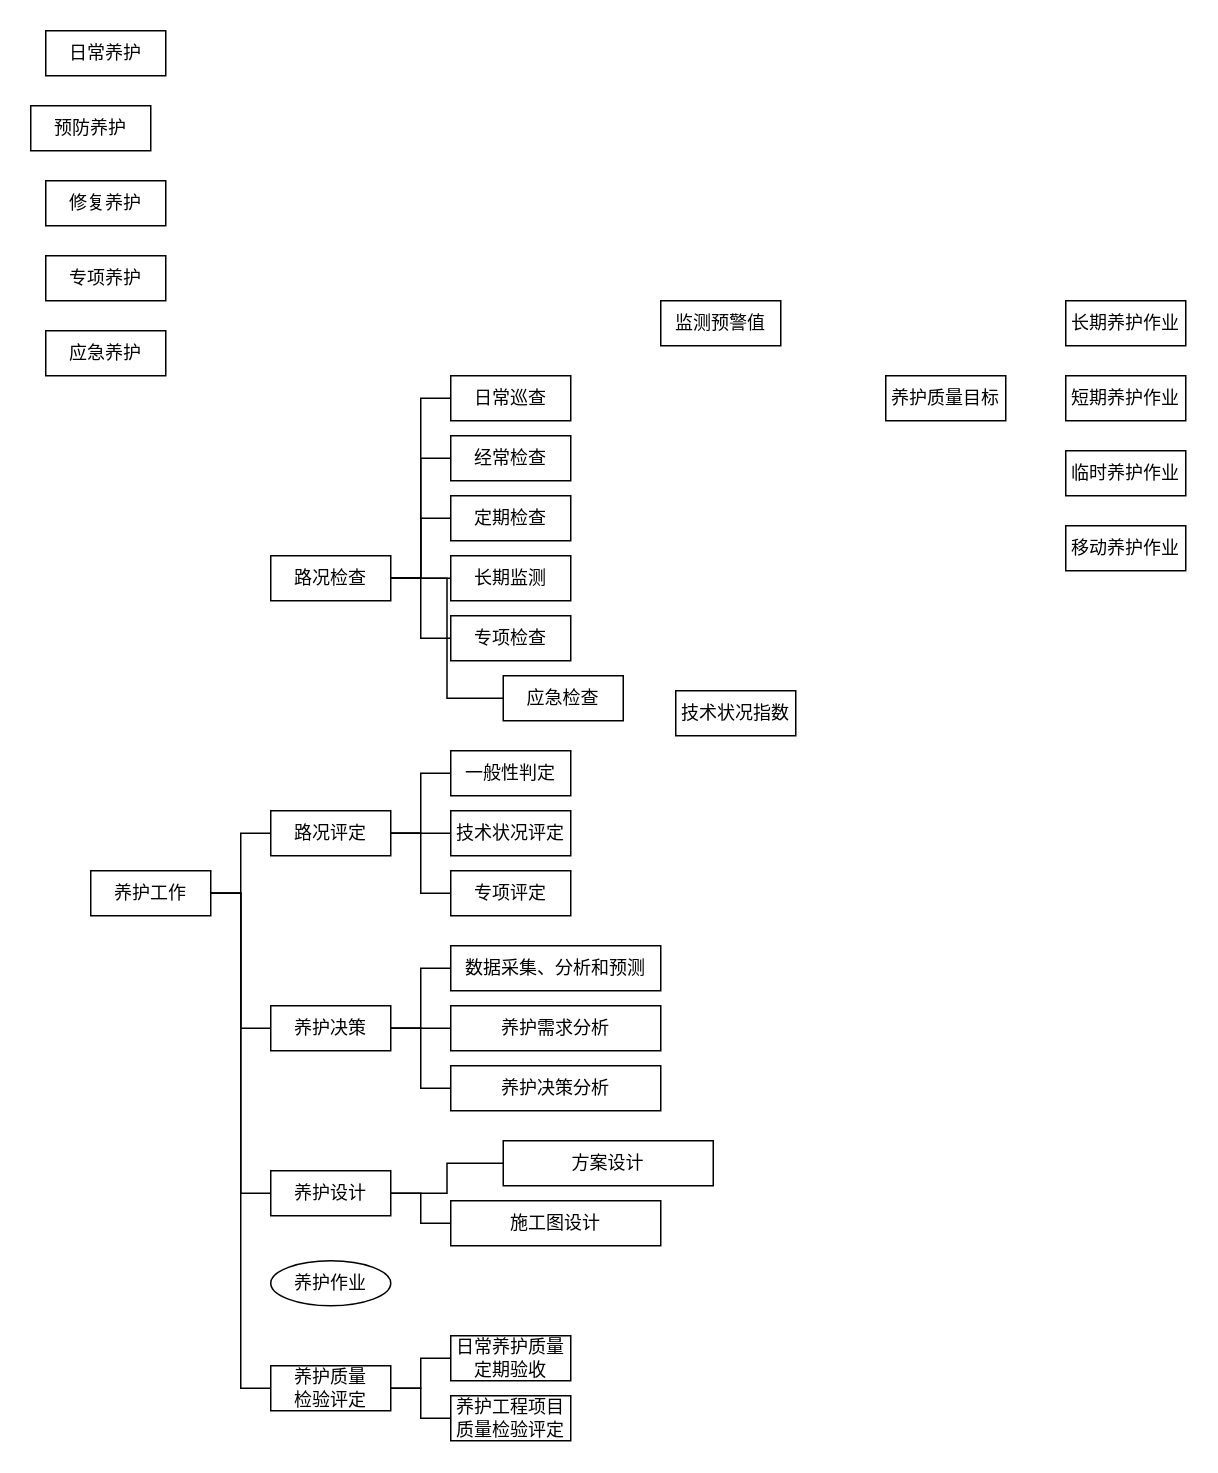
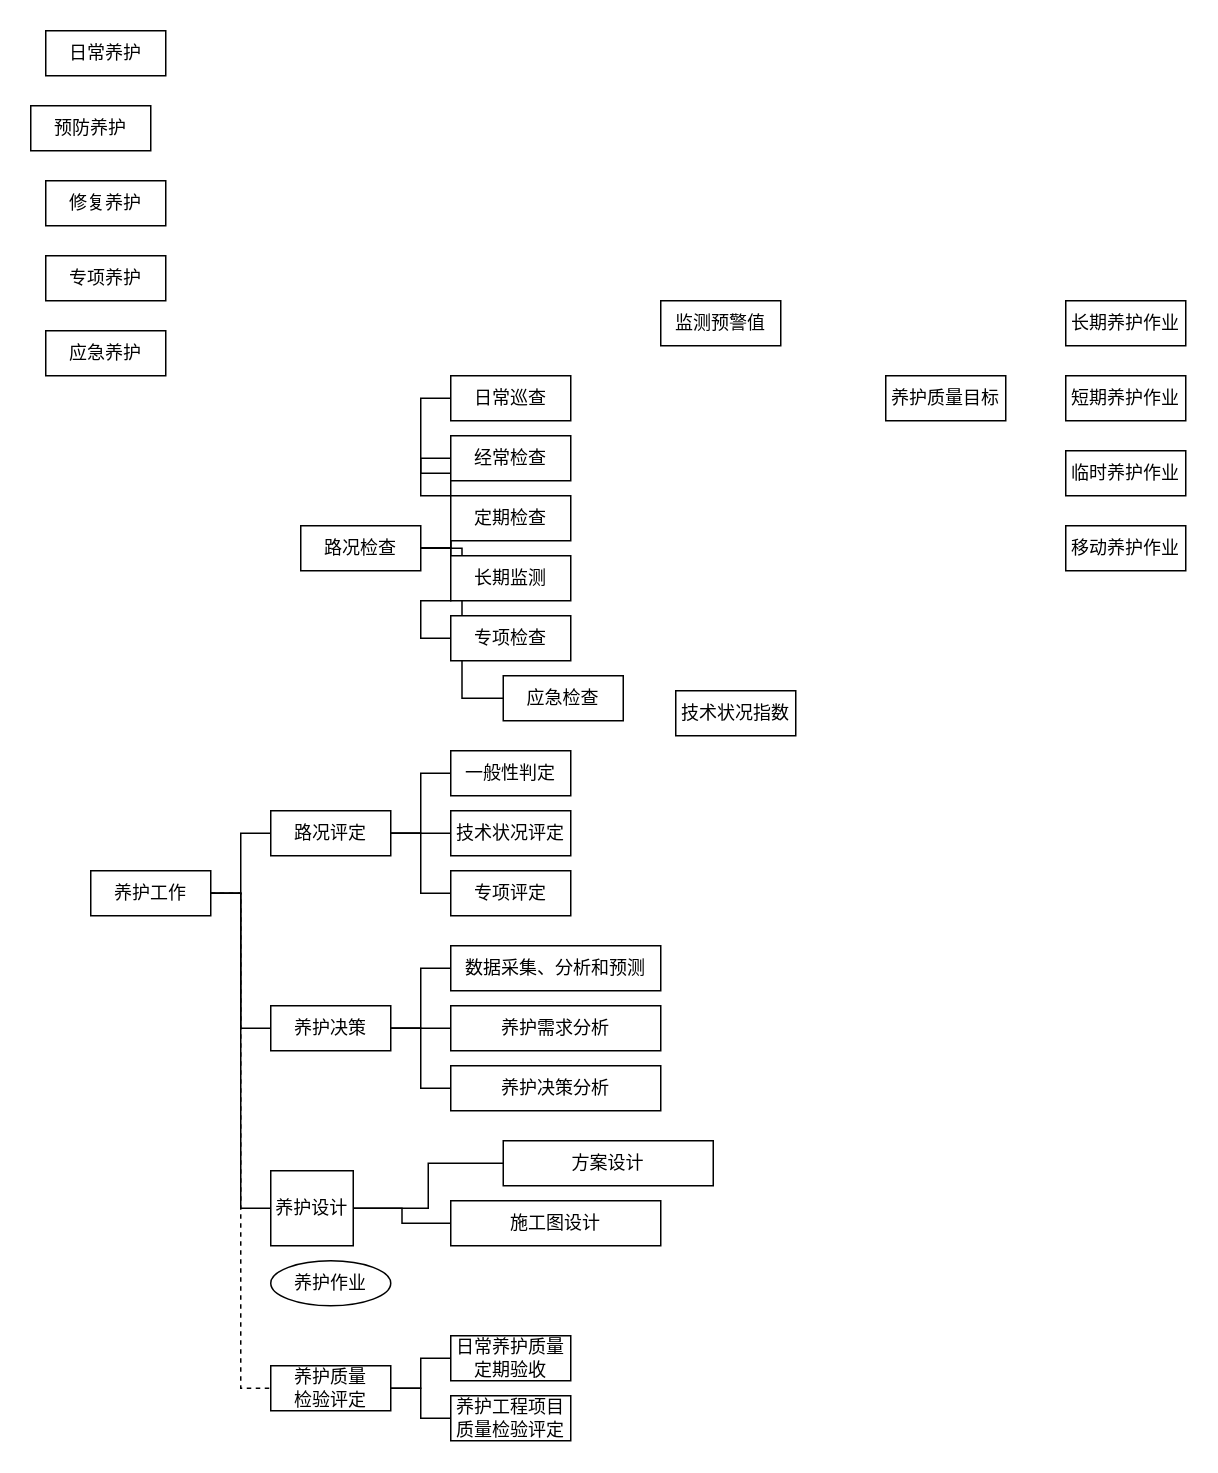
(331, 578) -> (361, 548)
(331, 1193) -> (312, 1208)
(241, 1314) -> (241, 1314)
